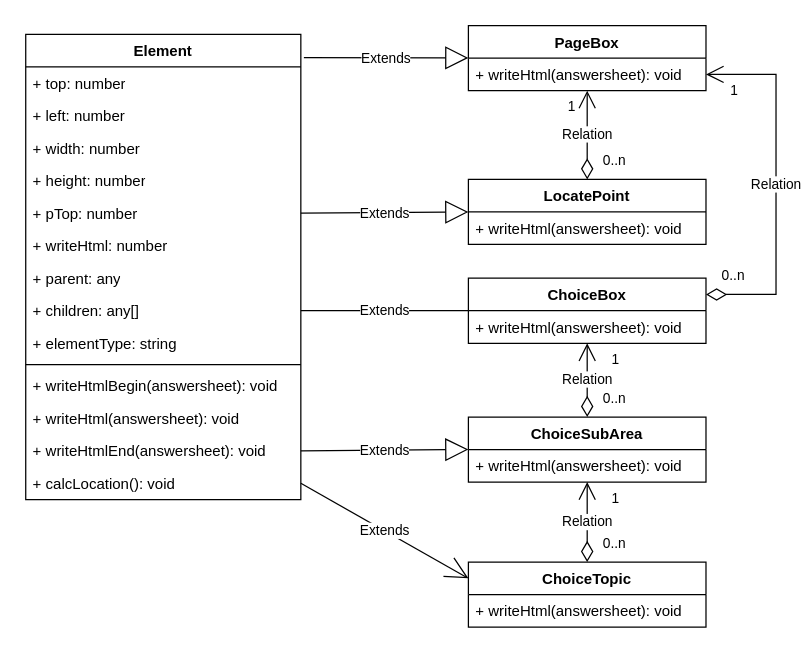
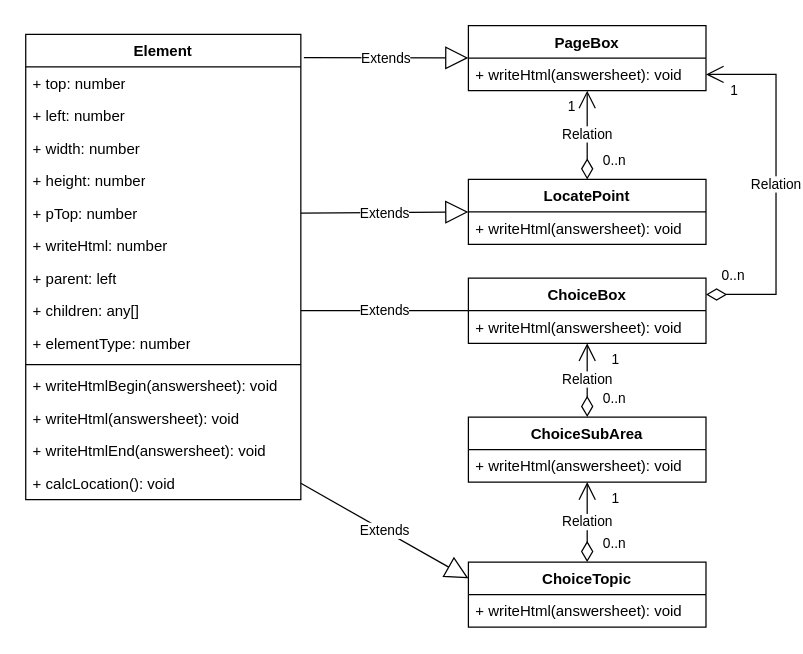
(82, 280) -> (84, 280)
(112, 345) -> (114, 345)
(373, 450) -> none
(456, 571) -> (448, 566)
